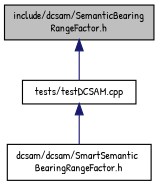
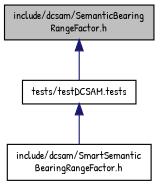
(79, 92) -> (79, 92)
(79, 162) -> (79, 162)
